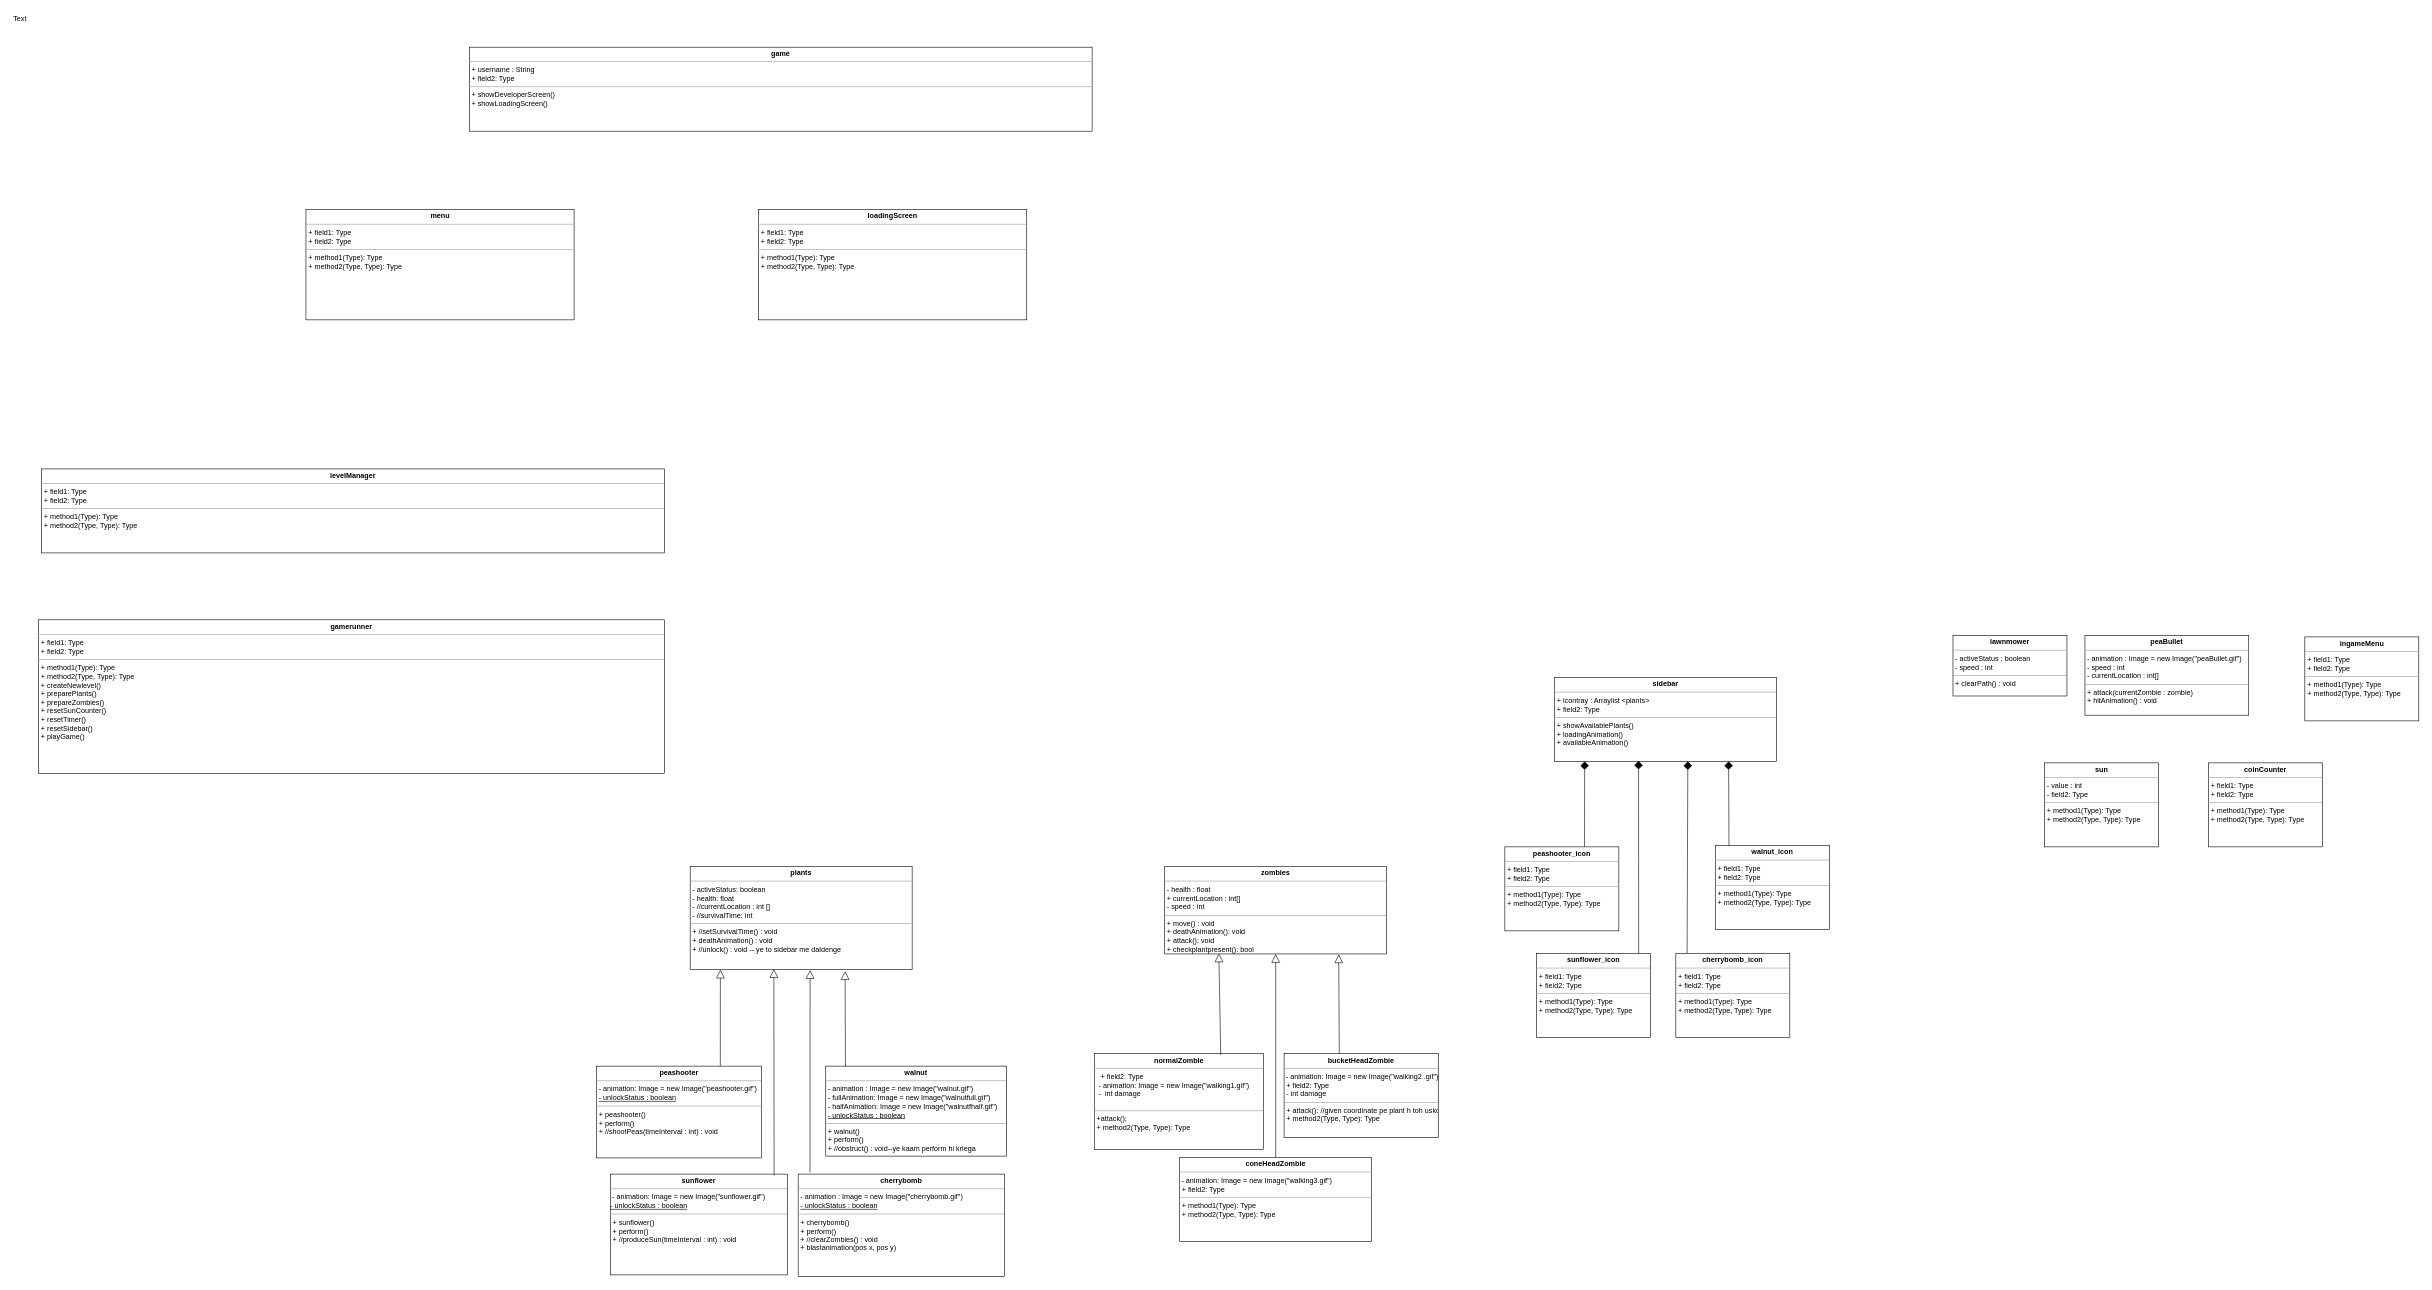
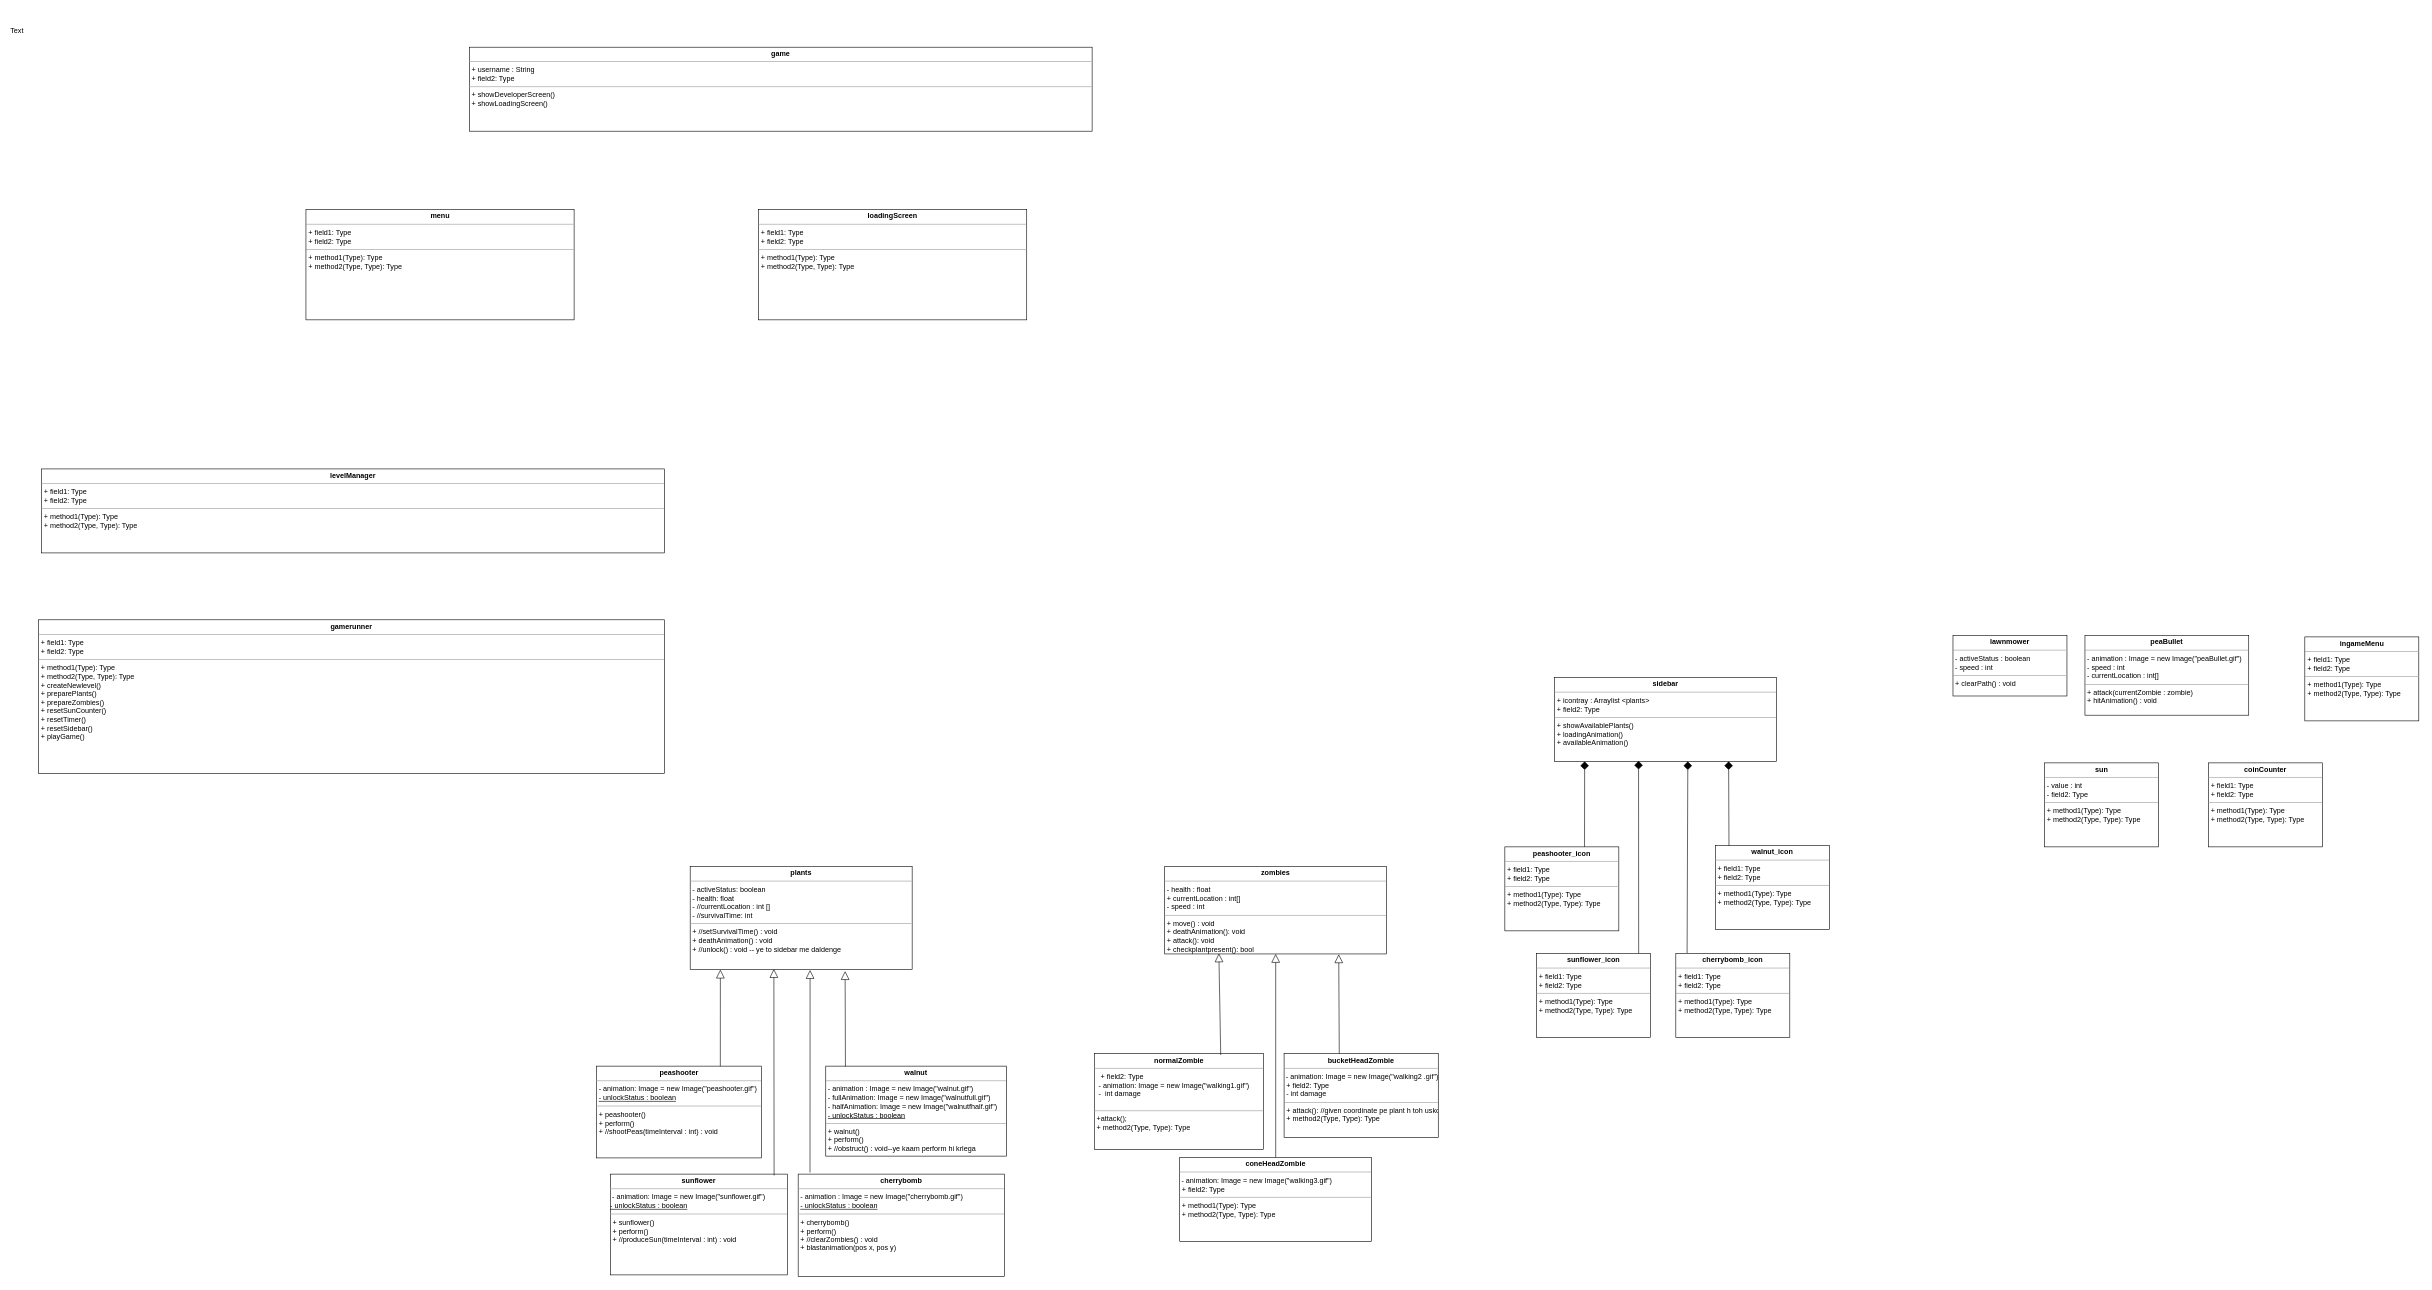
(24, 18) -> (21, 30)
